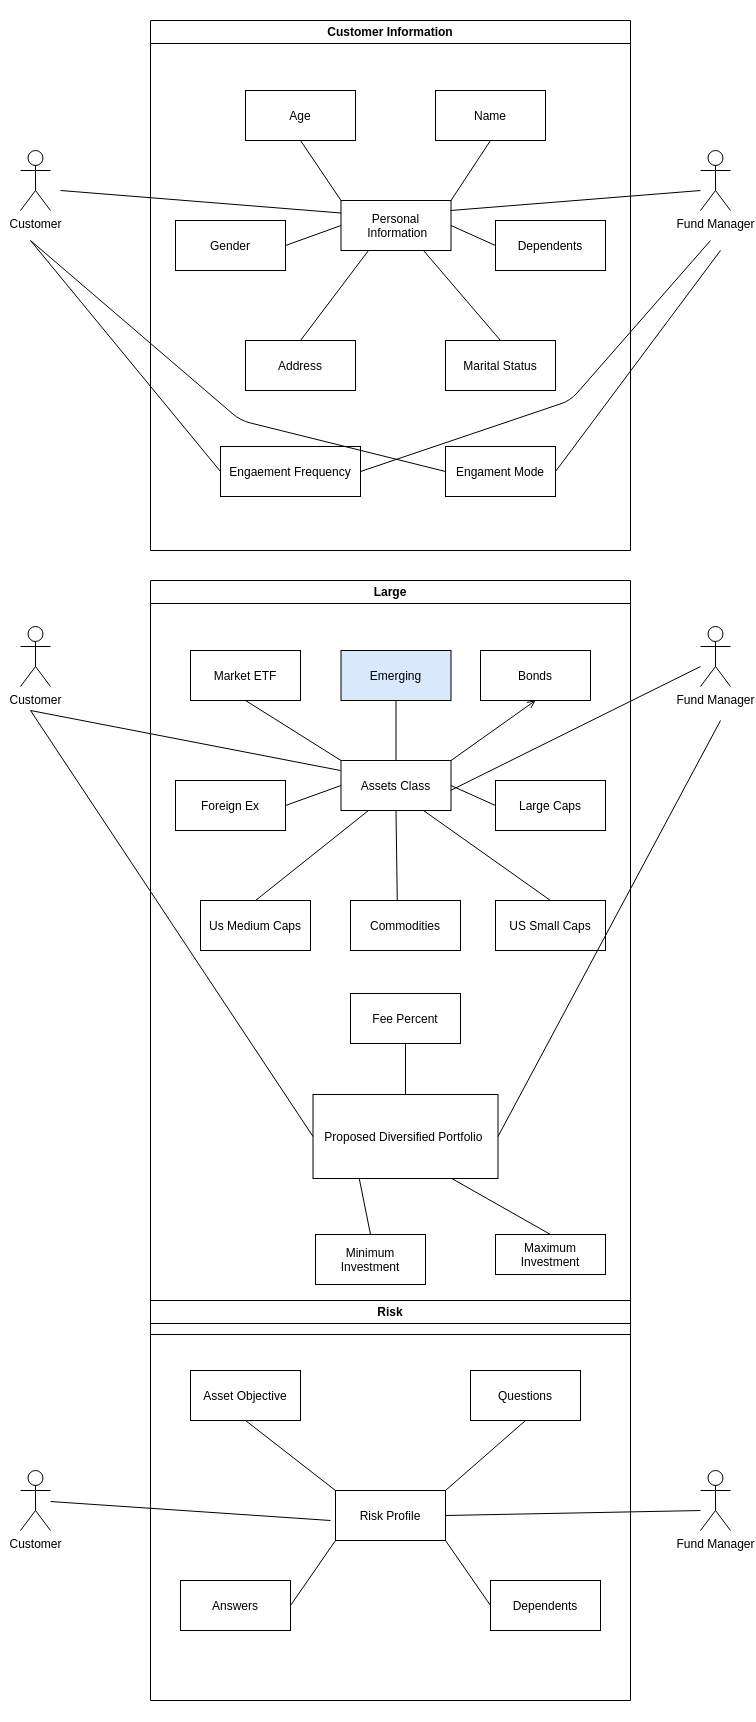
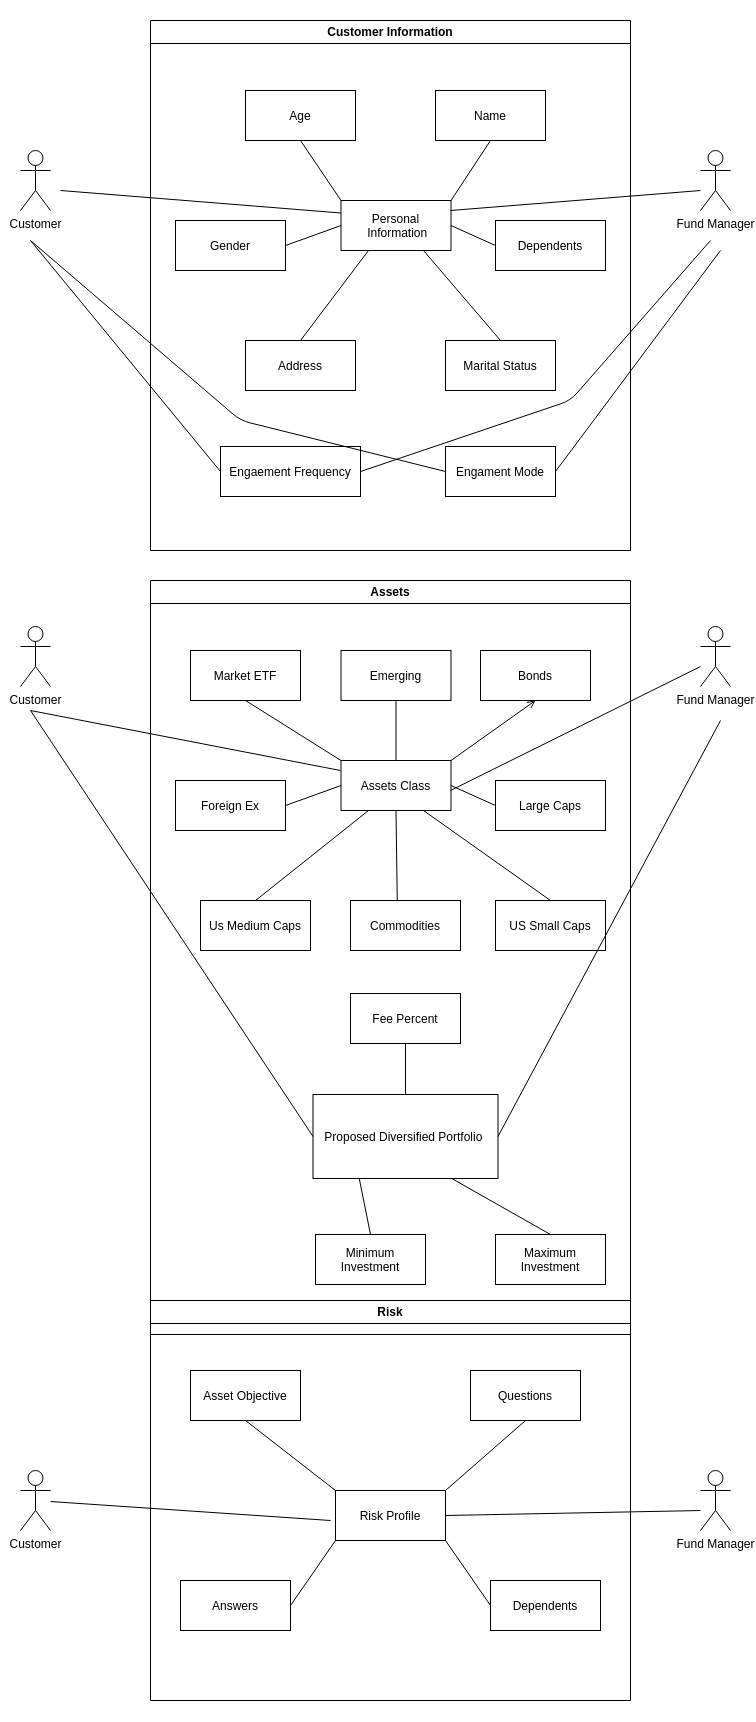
(391, 593) -> (391, 593)
(396, 676) -> (396, 676)
(551, 1255) -> (551, 1260)
